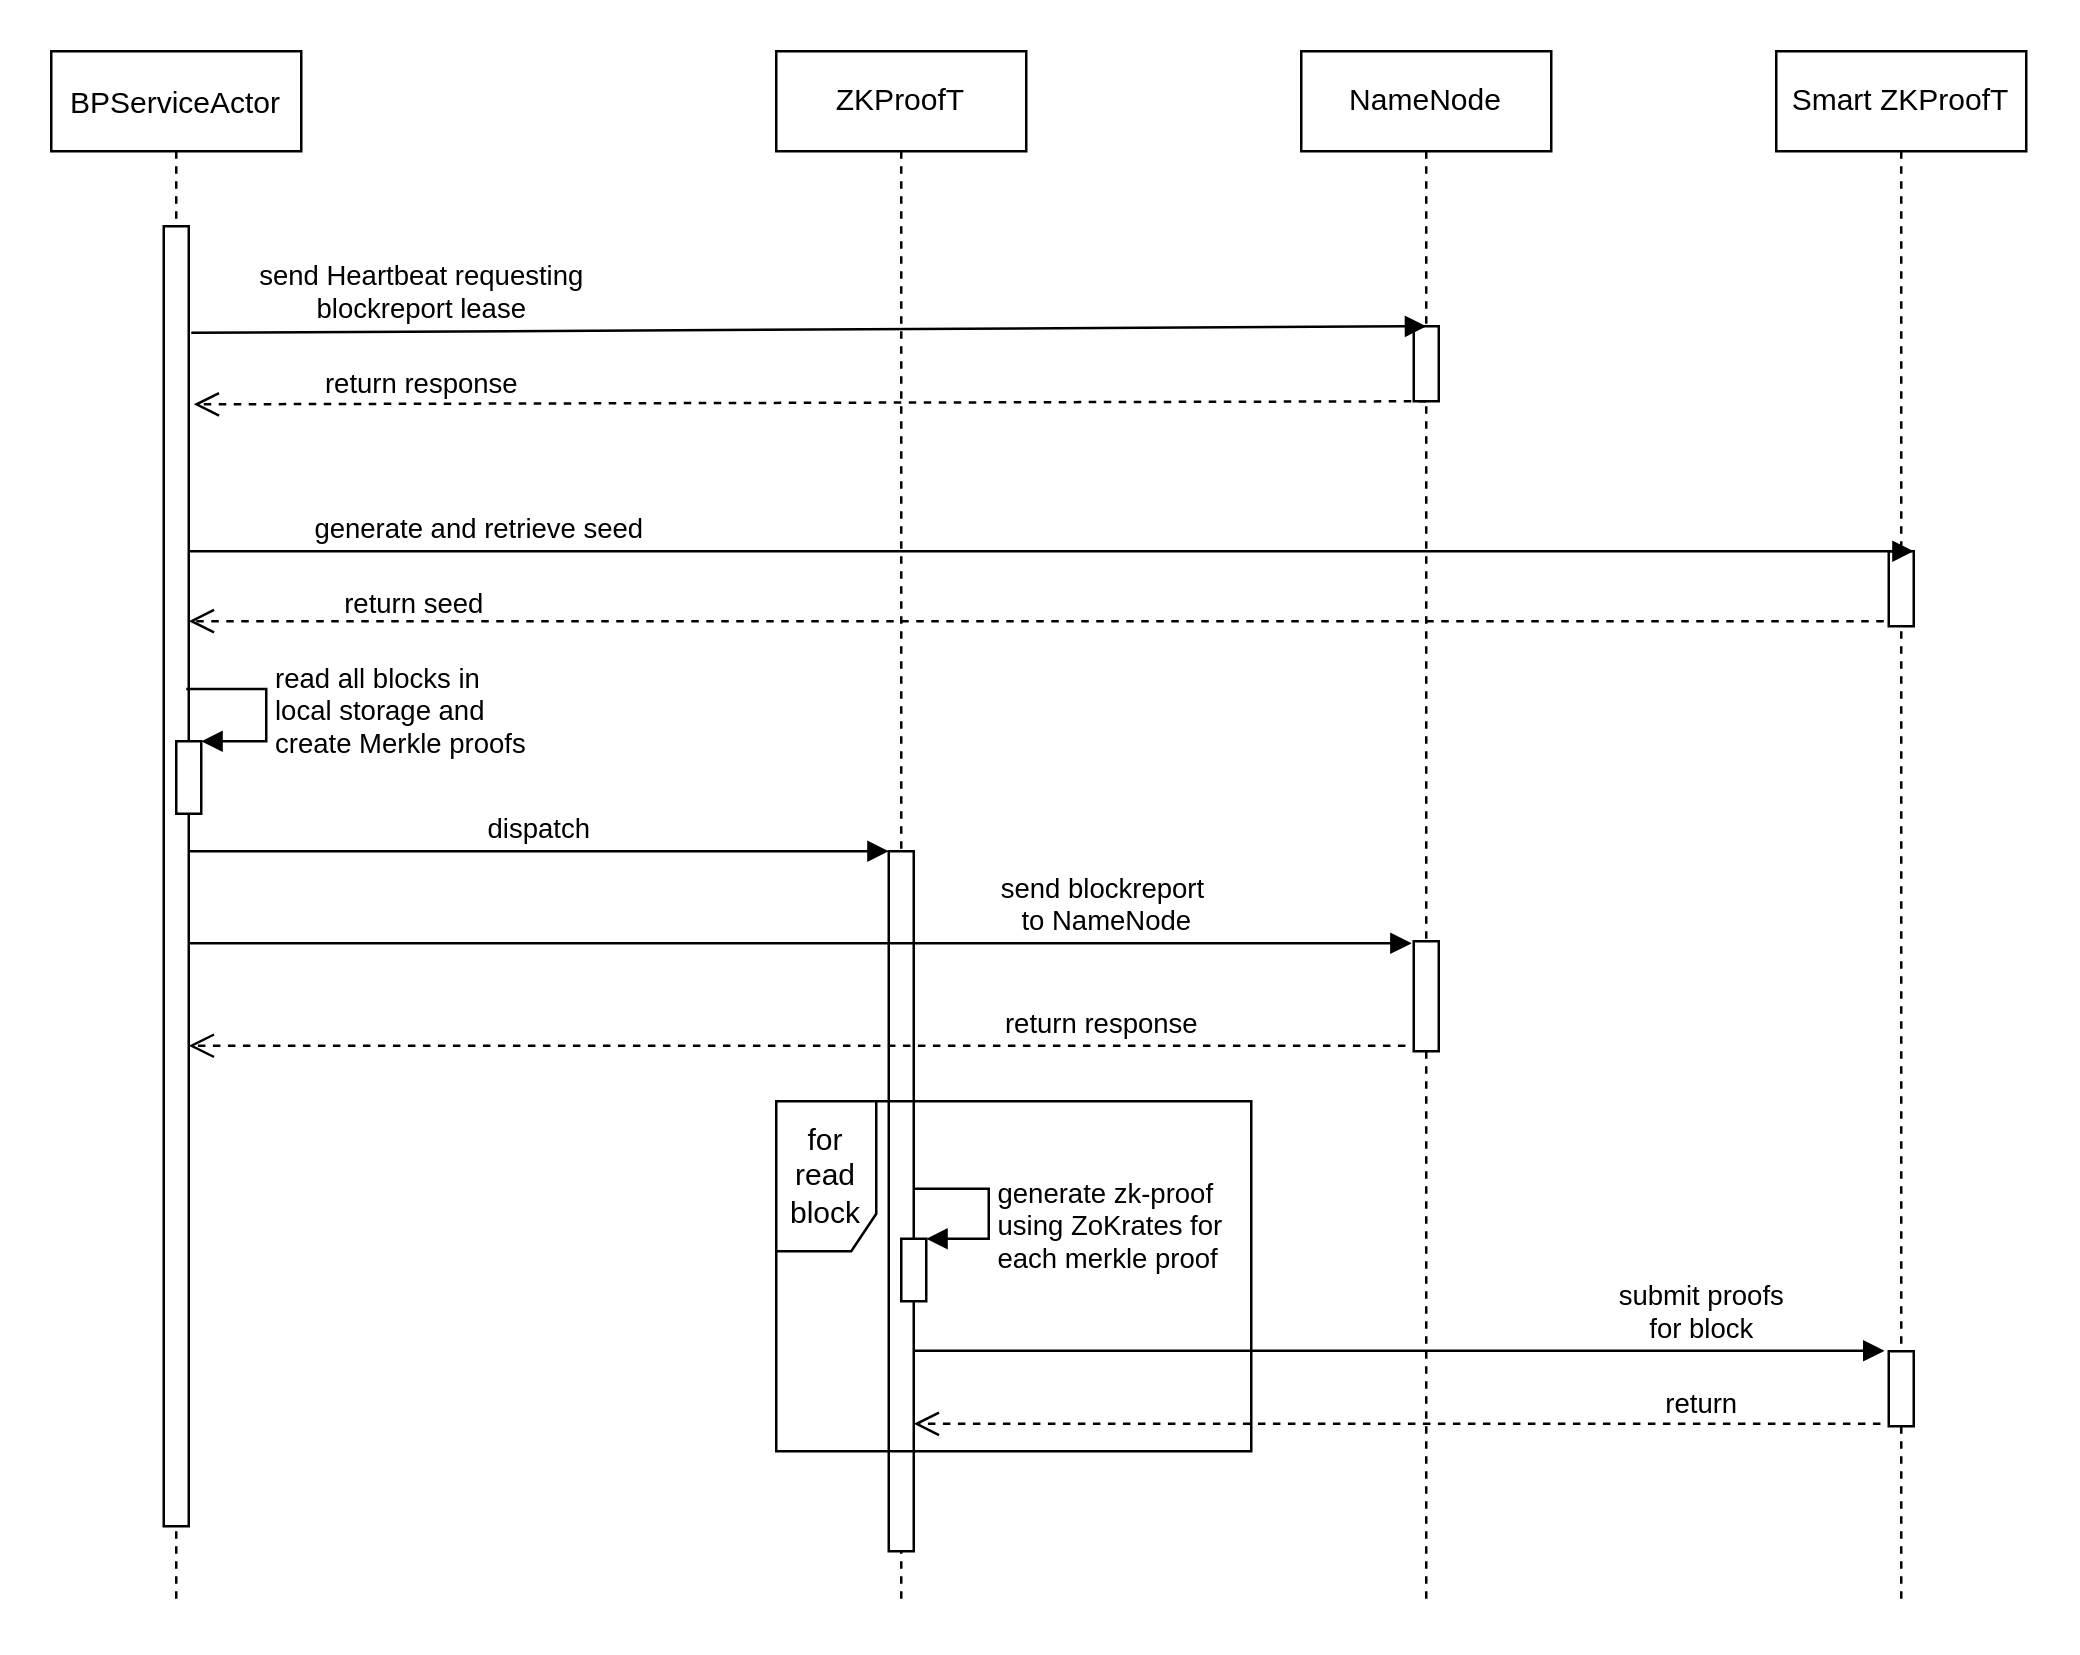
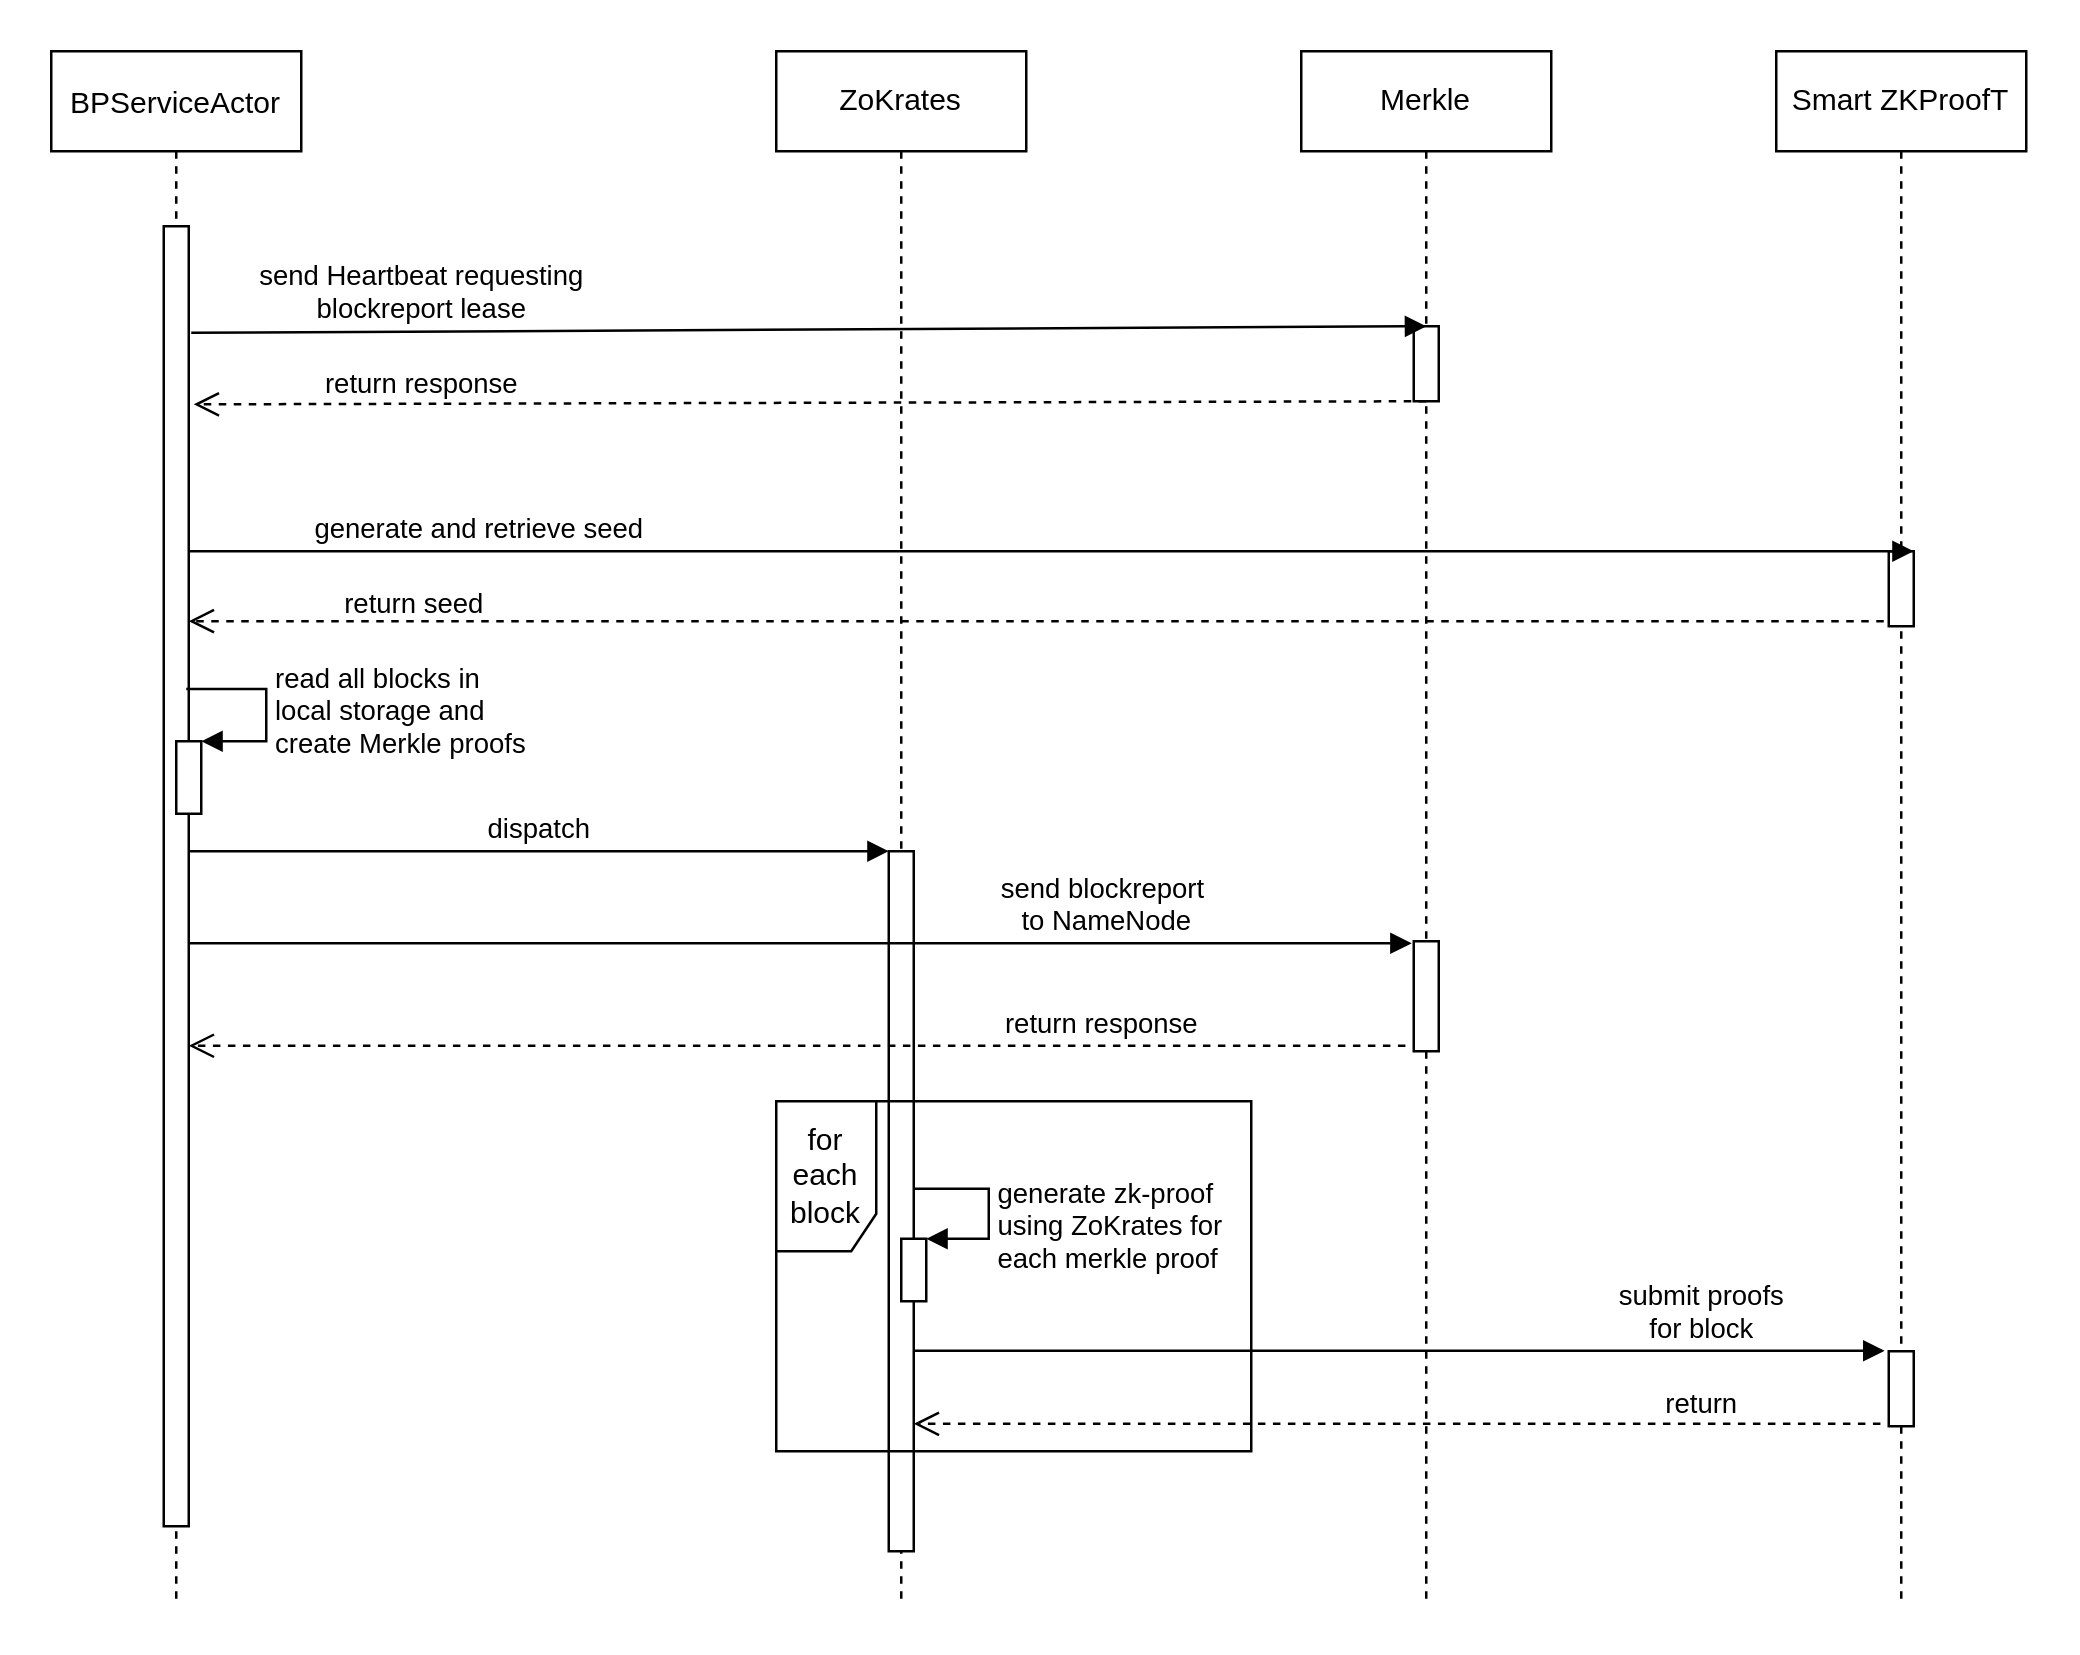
(901, 101) -> (901, 101)
(1426, 101) -> (1426, 101)
(826, 1176) -> (826, 1176)
